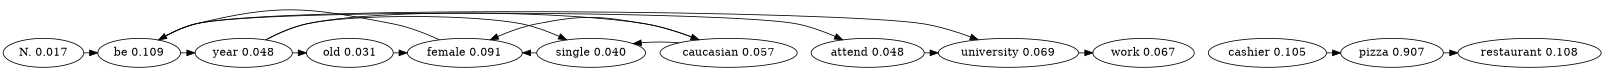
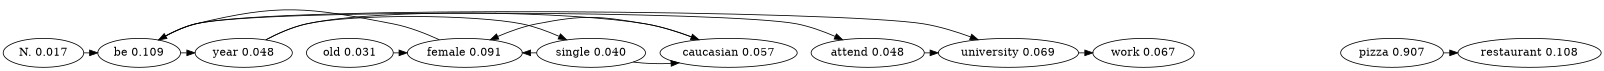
(660, 42) -> (652, 64)
(295, 53) -> none
(1267, 53) -> none
